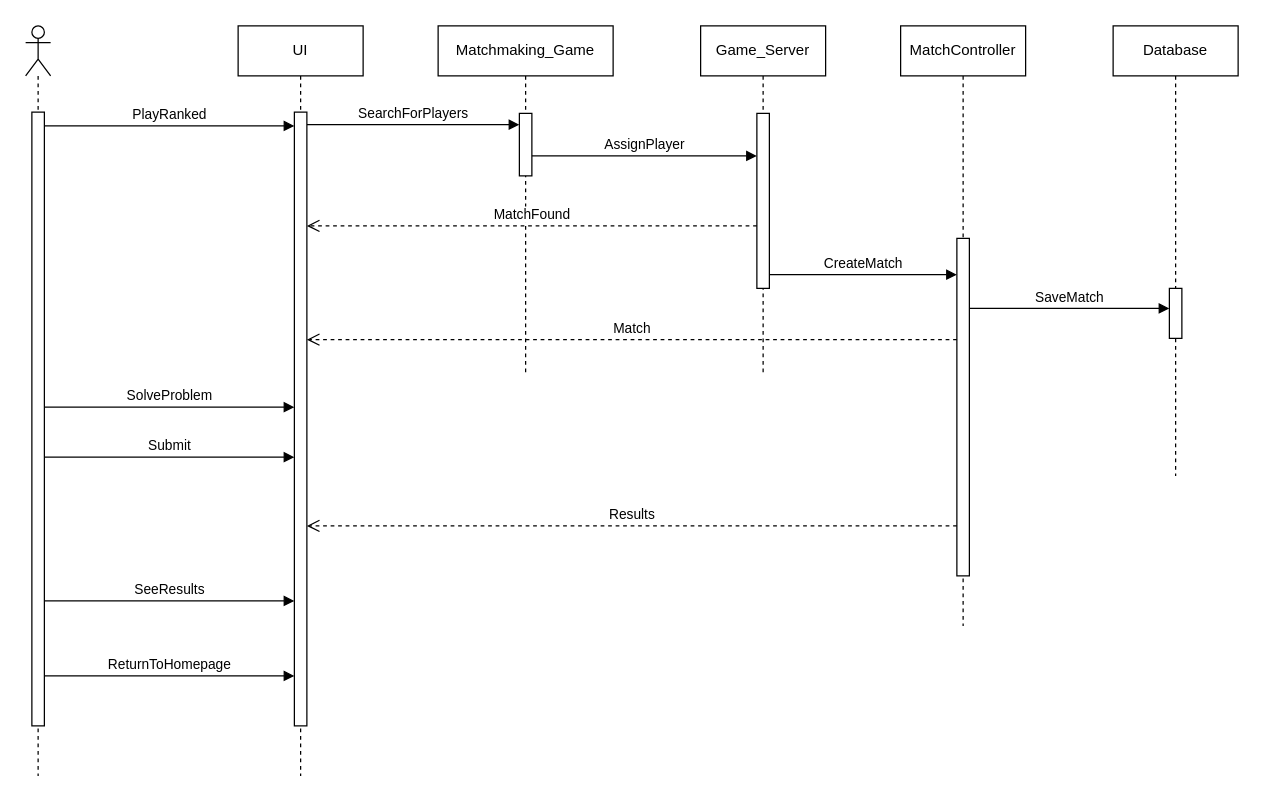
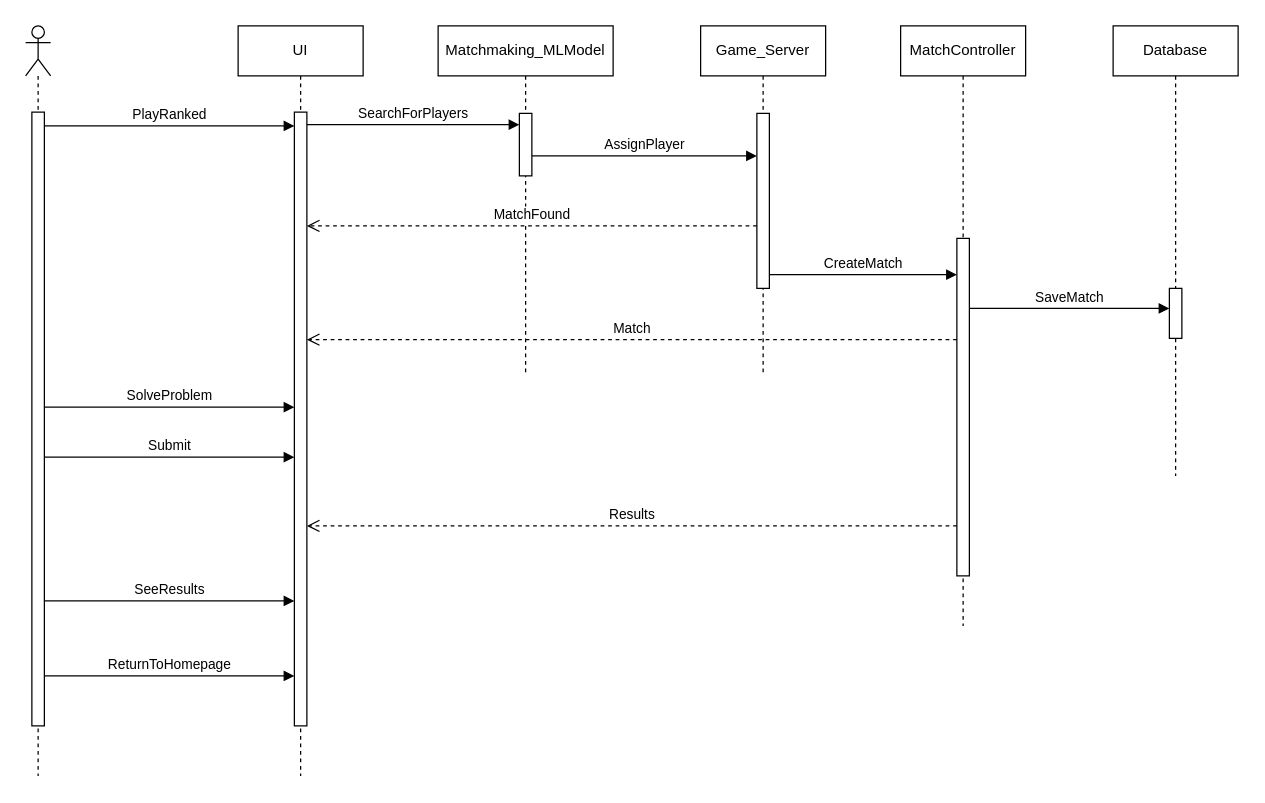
(526, 51) -> (526, 51)
